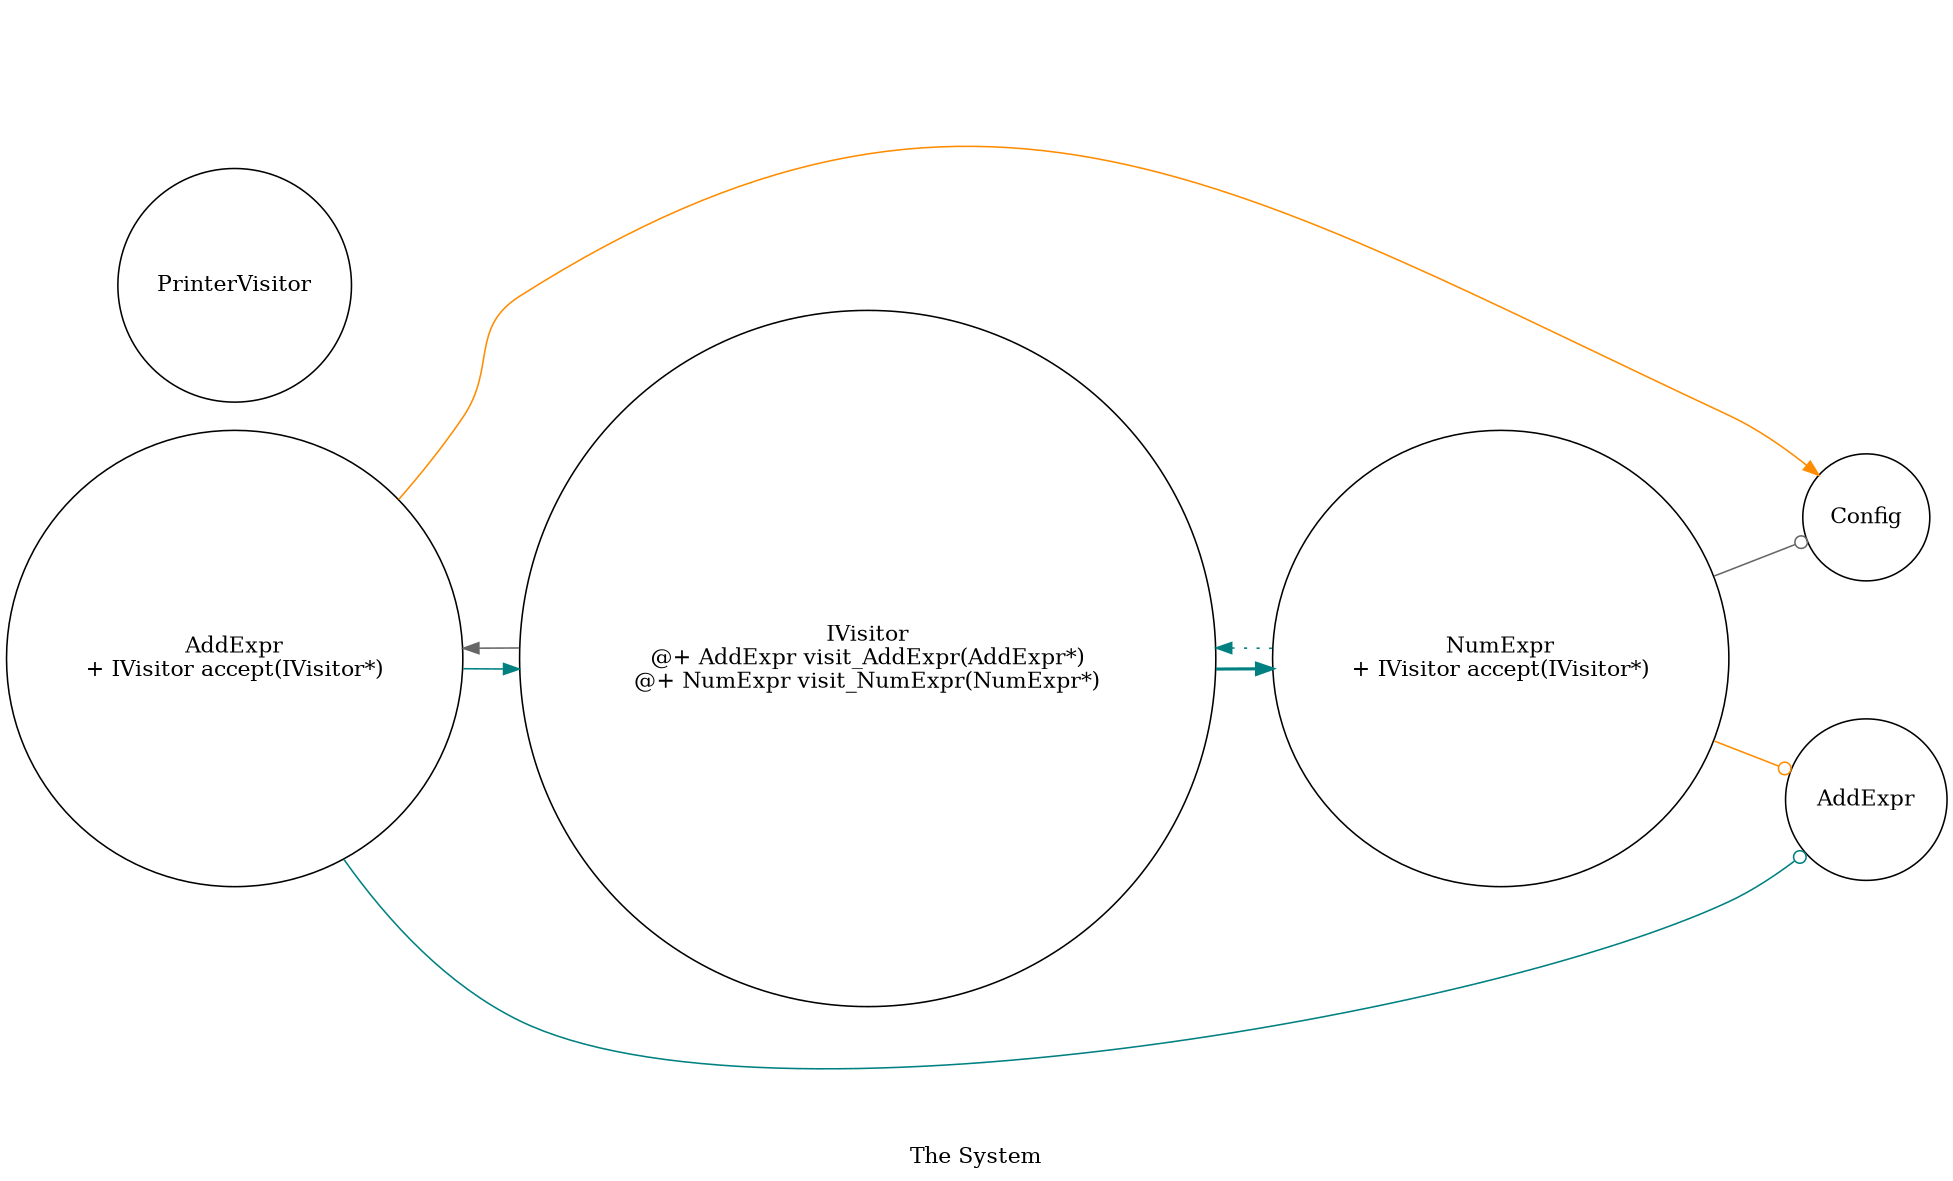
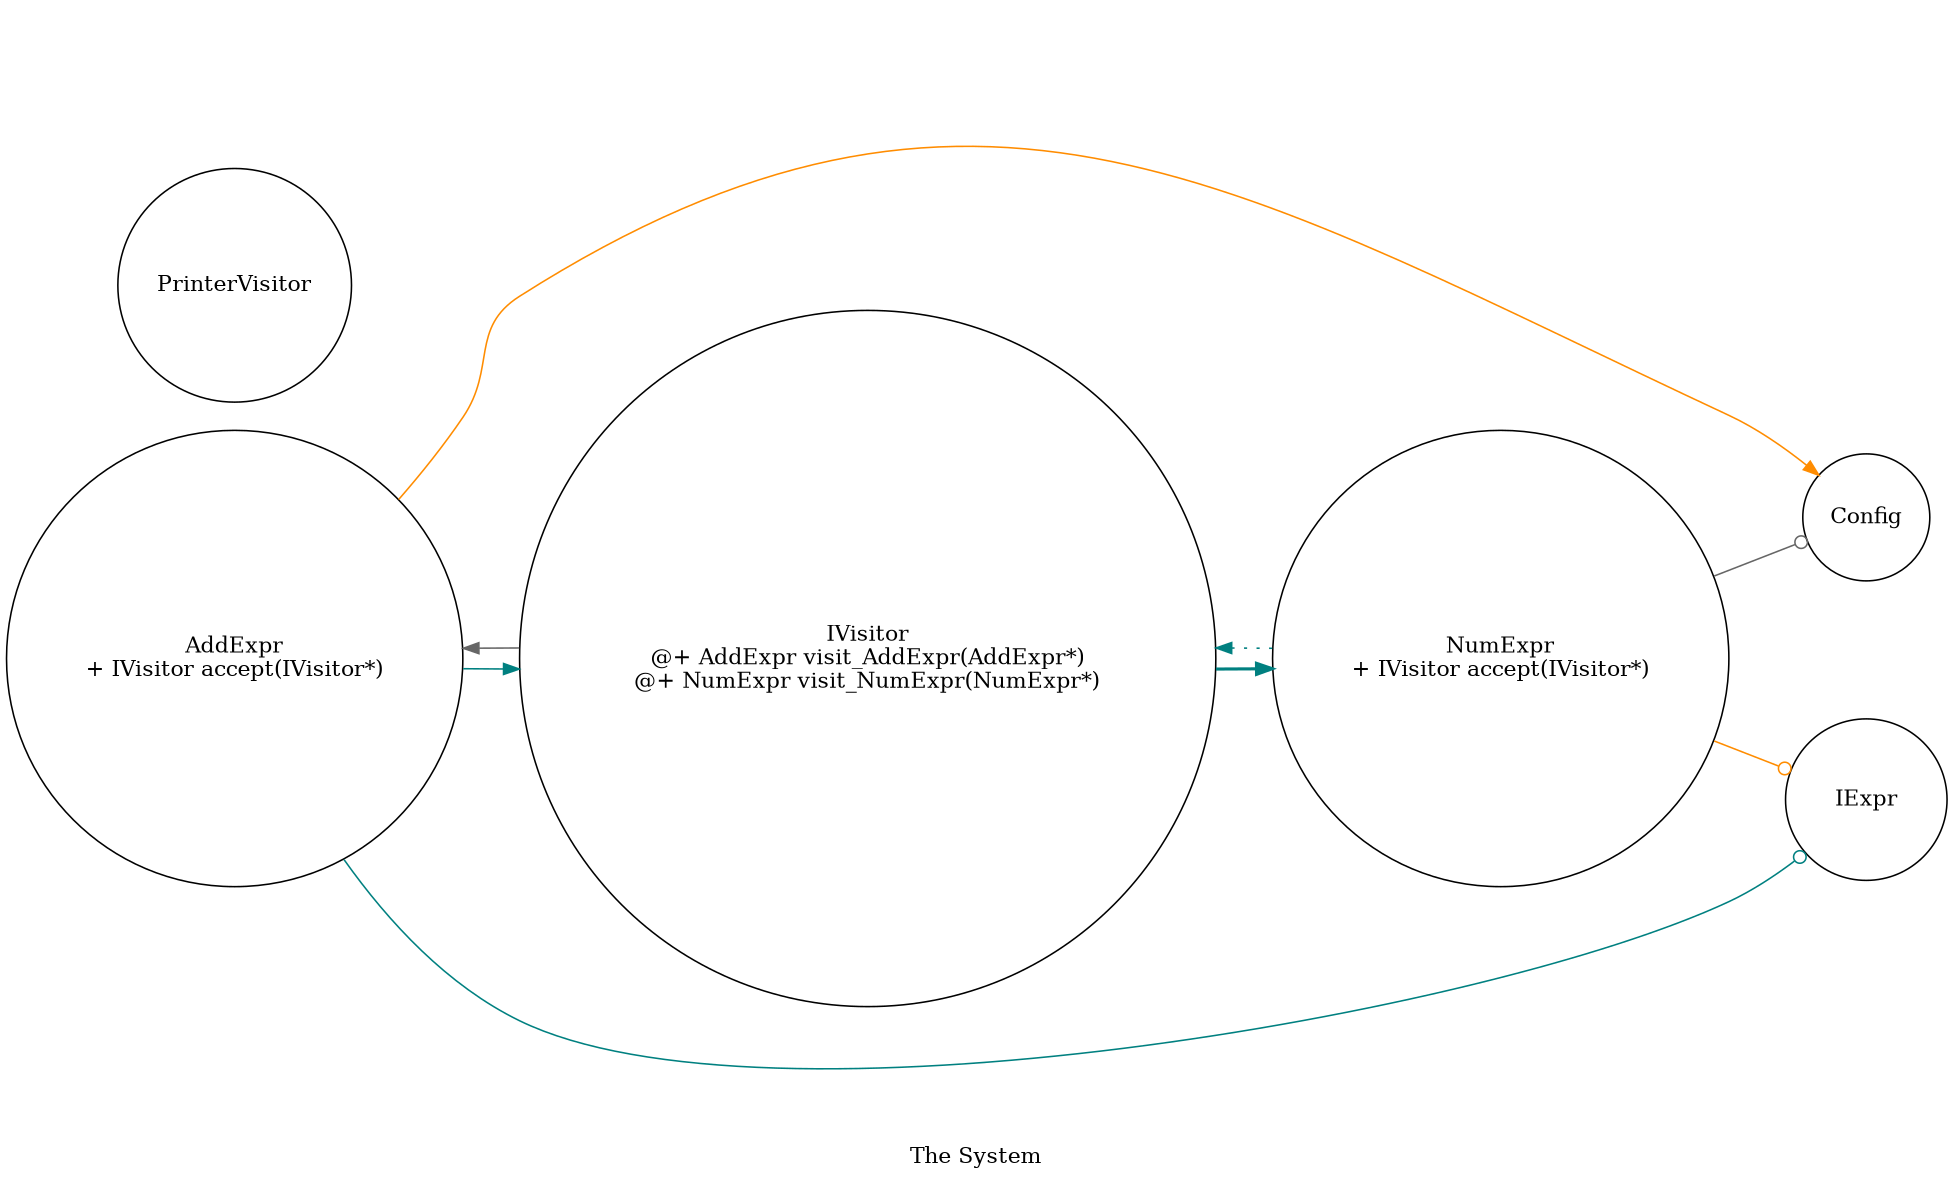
(1866, 800) -> (1866, 800)
